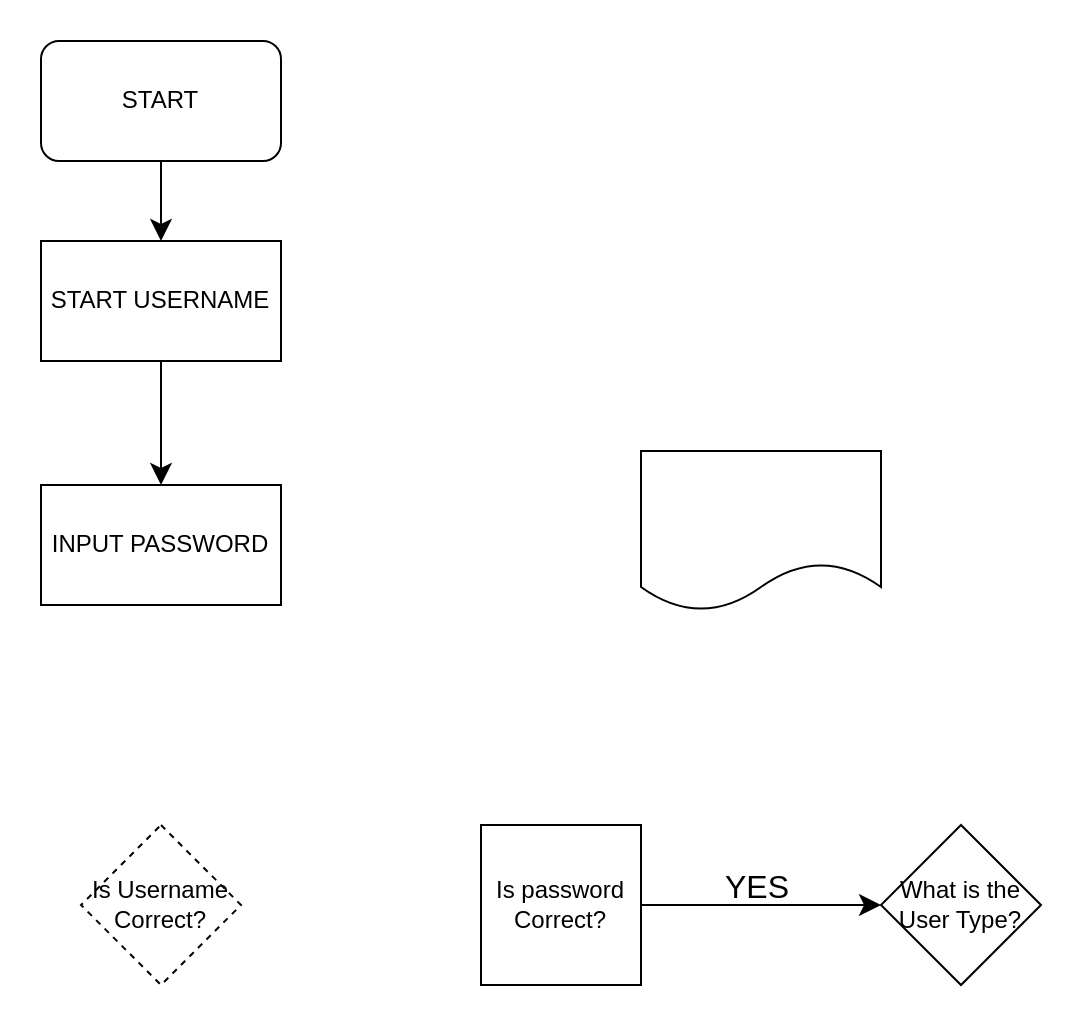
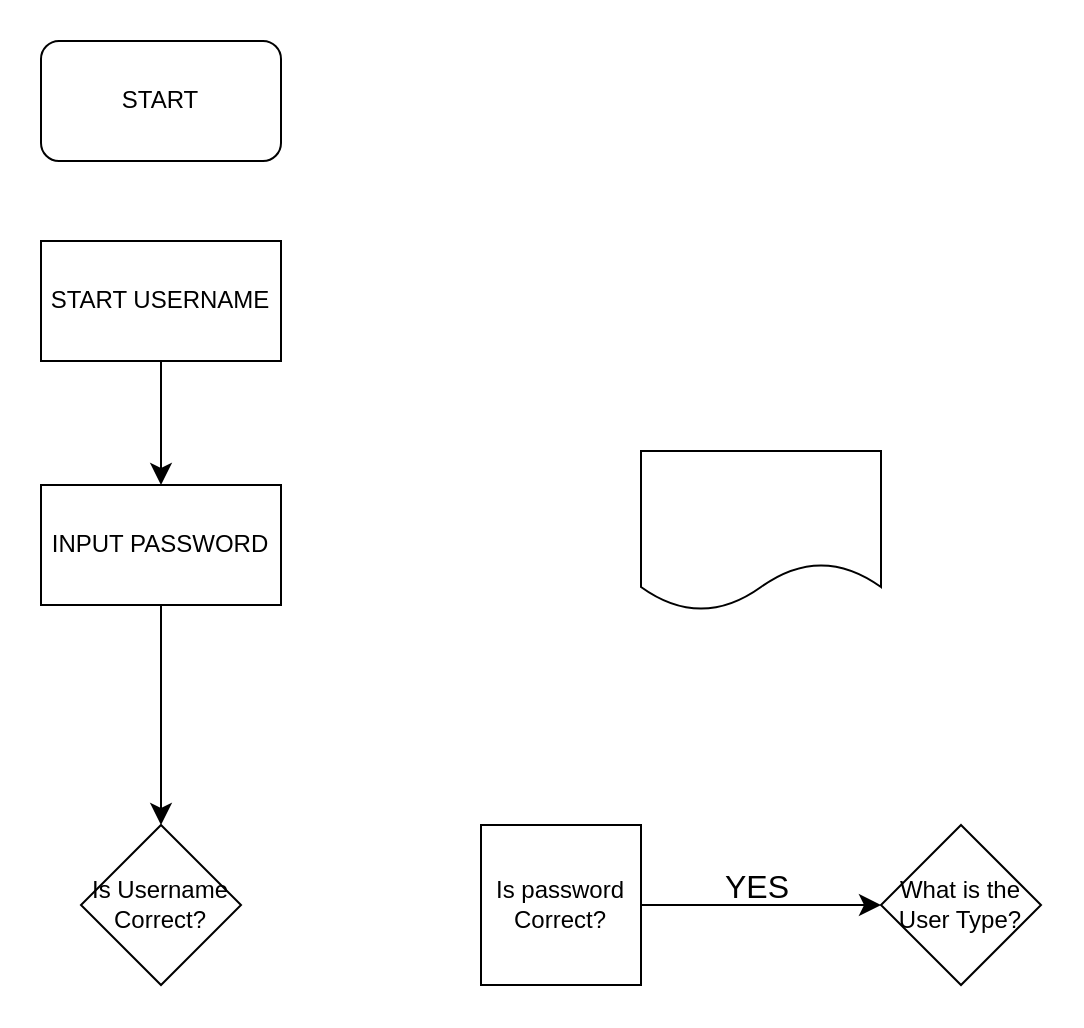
(161, 194) -> none
none -> (161, 707)
(161, 905) -> (161, 905)
